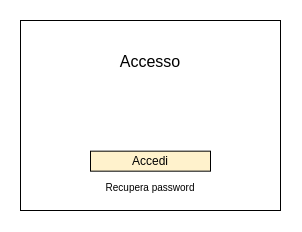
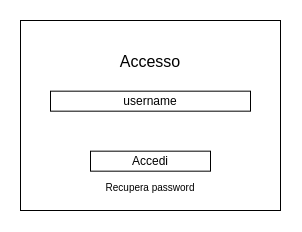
none -> (151, 101)
(151, 161) -> (151, 161)
